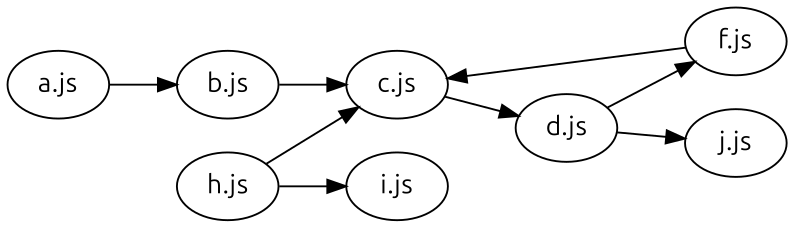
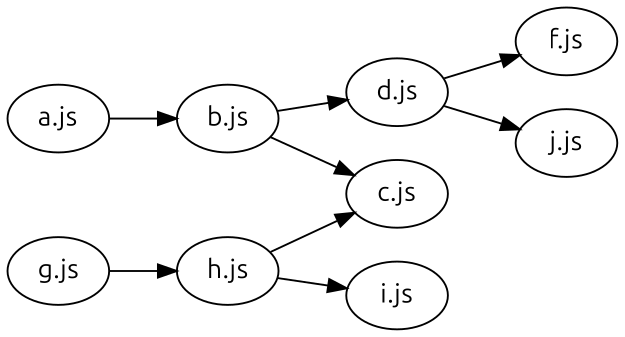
(576, 62) -> none
(473, 104) -> (303, 107)
none -> (58, 271)
